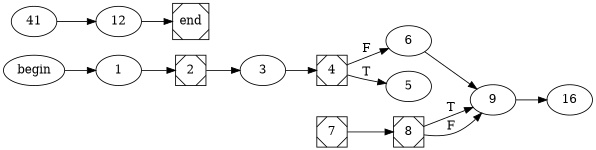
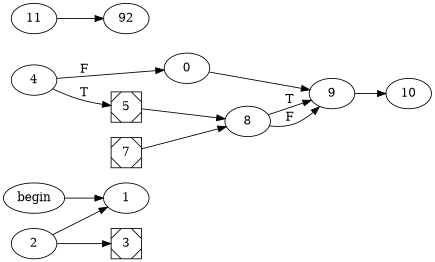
(34, 21) -> (34, 19)
(119, 21) -> (126, 19)
(191, 21) -> none
(409, 41) -> (187, 68)
(154, 70) -> (76, 223)
(191, 70) -> (34, 244)
(263, 70) -> (126, 244)
(297, 70) -> none
(332, 70) -> (34, 80)
(409, 86) -> (126, 107)
(570, 100) -> (409, 94)
none -> (179, 113)
(409, 132) -> (248, 121)
